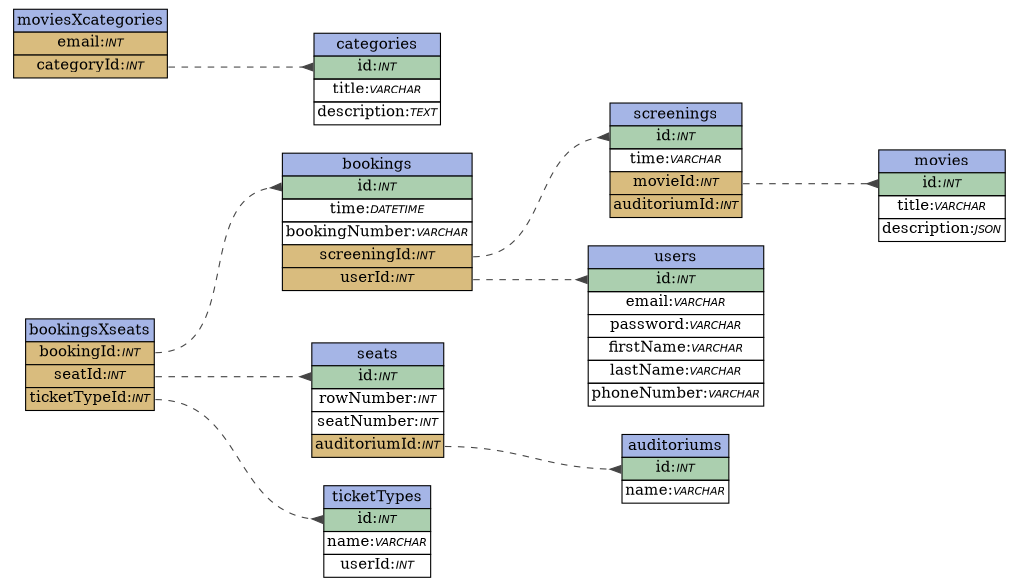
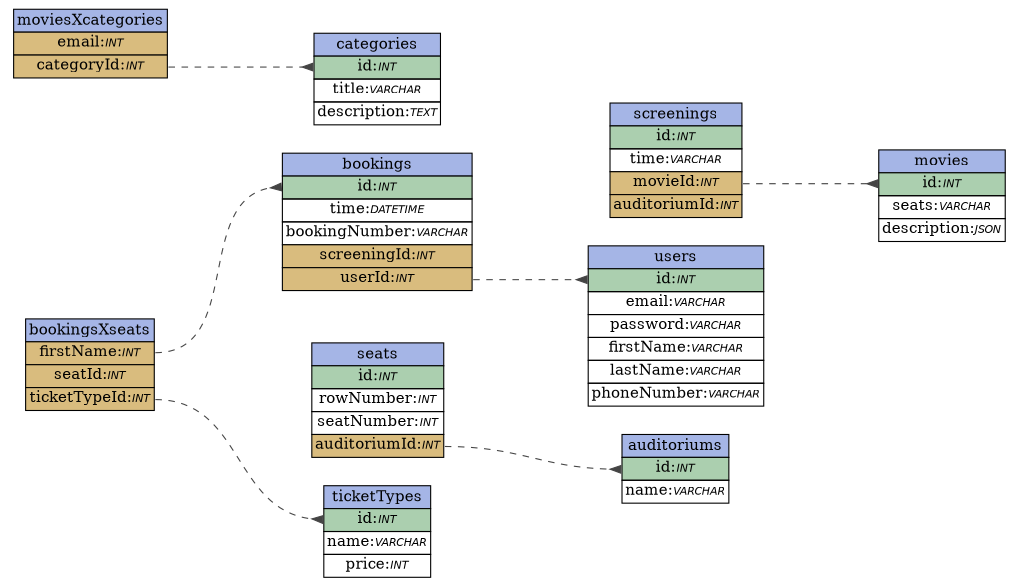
(539, 202) -> none
(916, 206) -> (916, 206)
(81, 352) -> (81, 352)
(227, 377) -> none
(368, 564) -> (368, 564)
